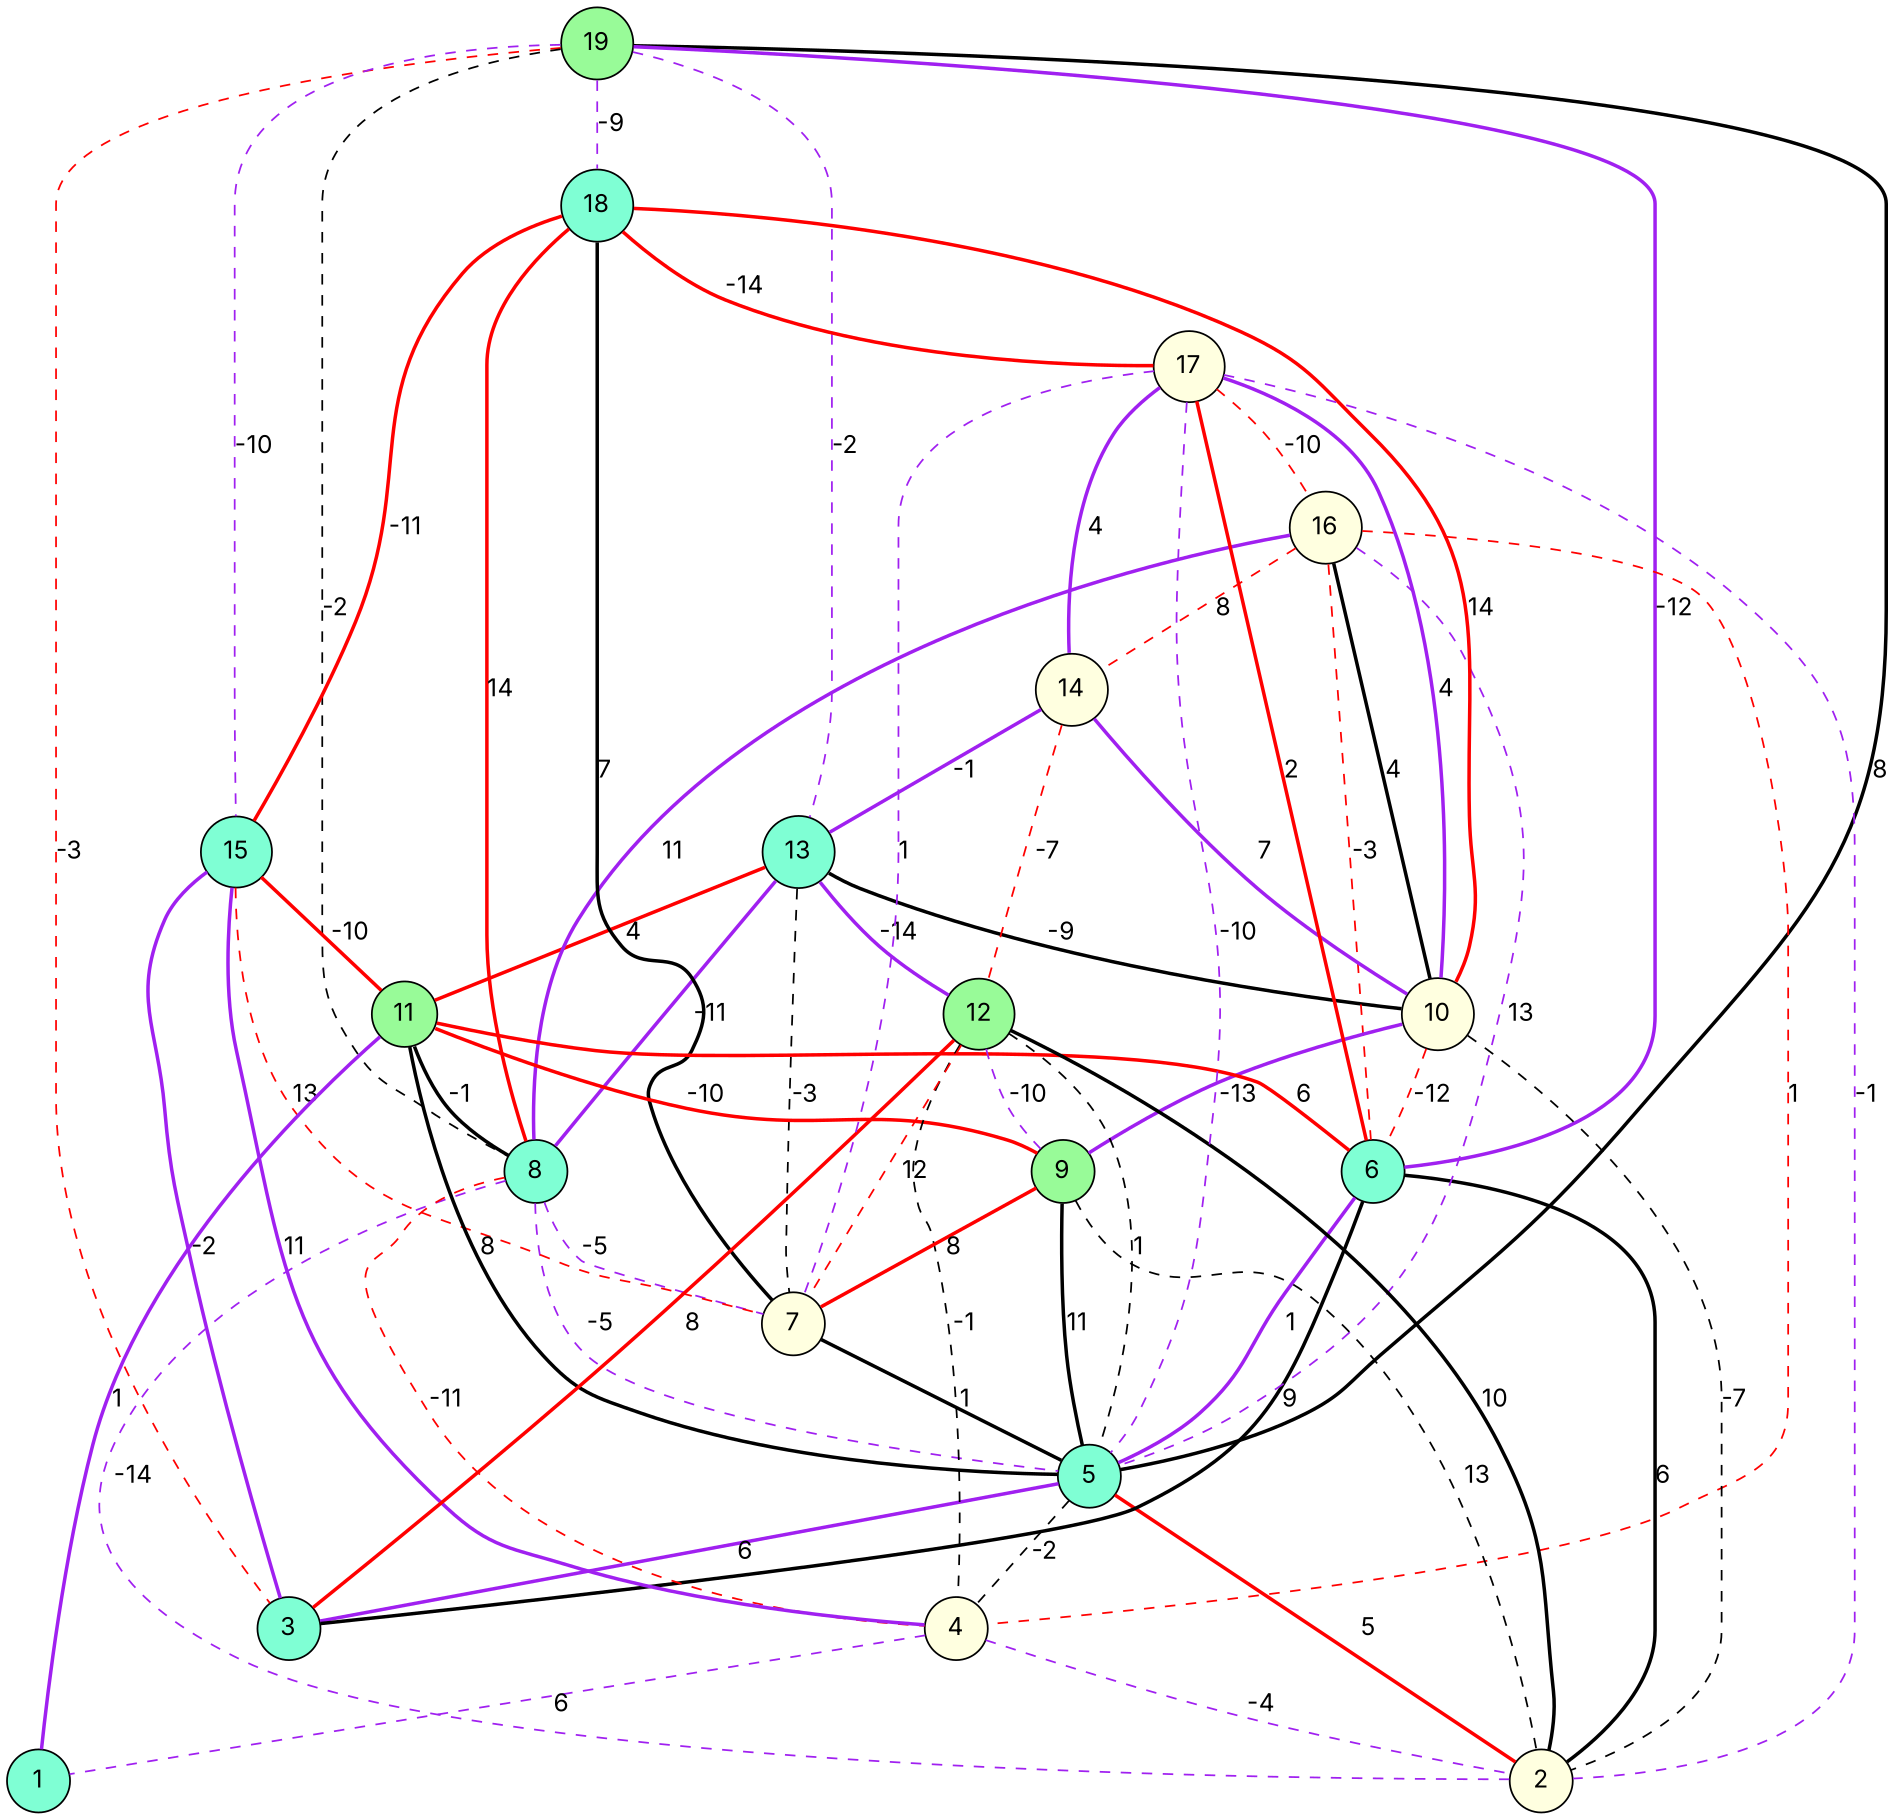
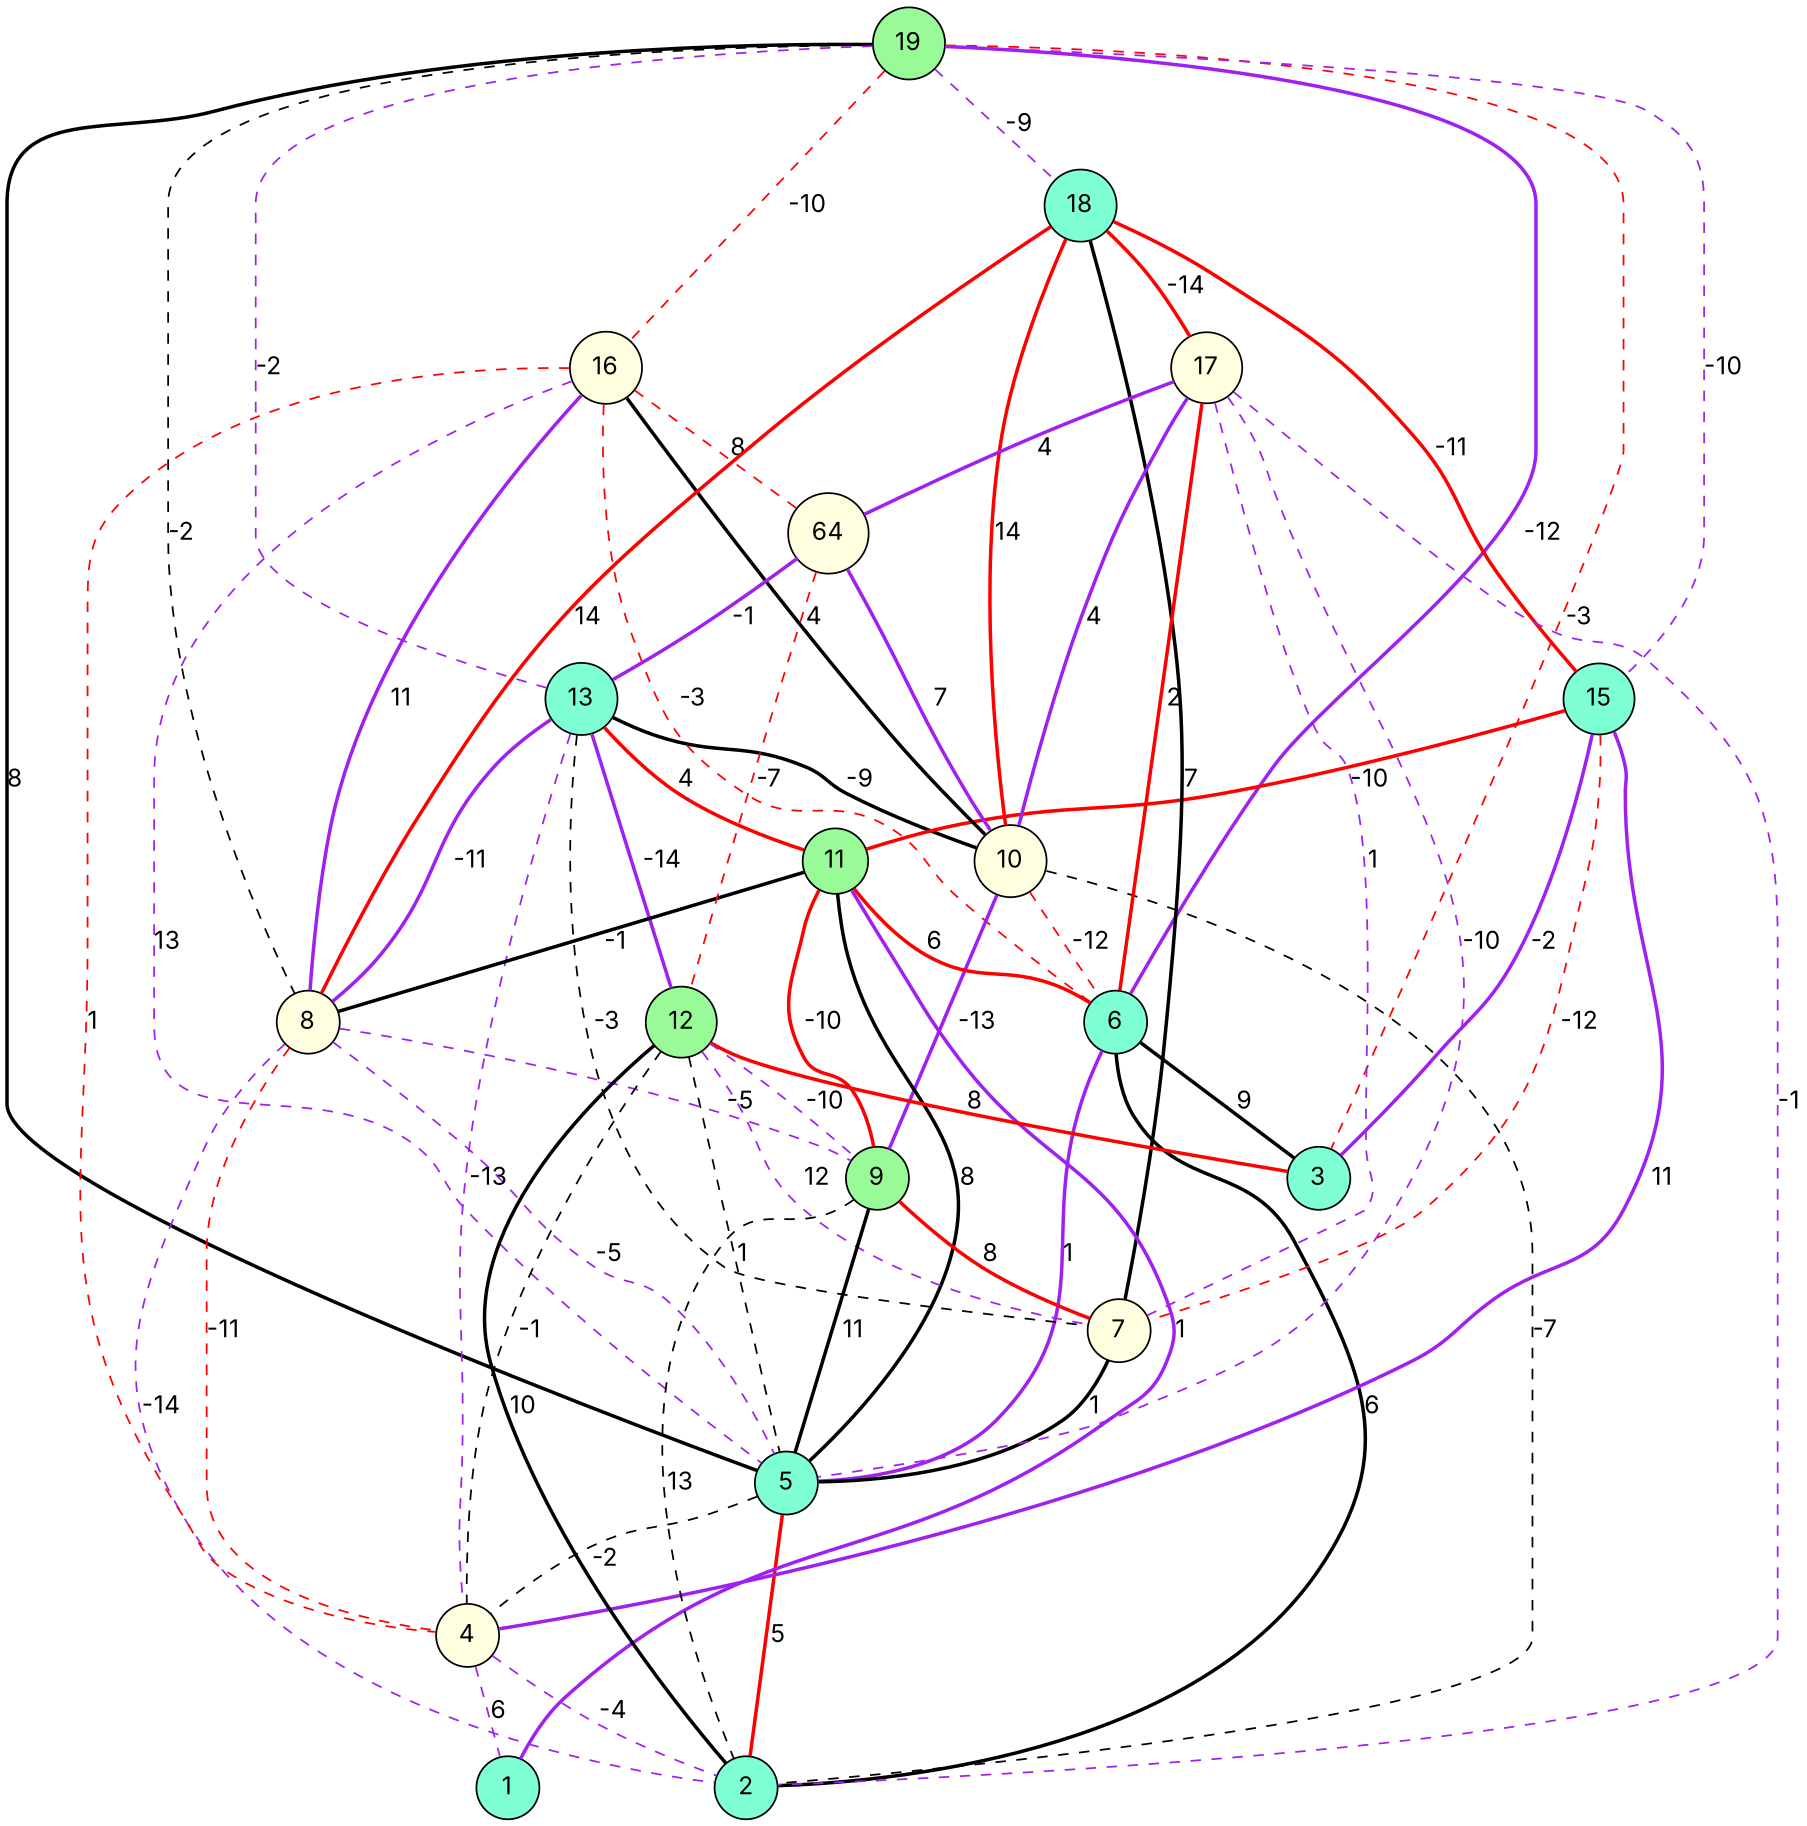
(1268, 438) -> (758, 206)
(1072, 690) -> (828, 533)
(306, 1095) -> (1580, 1022)
none -> (468, 1163)
(885, 1171) -> (842, 1238)
(536, 1172) -> (308, 1022)
(578, 1257) -> (586, 1077)
(689, 1552) -> none
(1541, 1781) -> (746, 1788)
